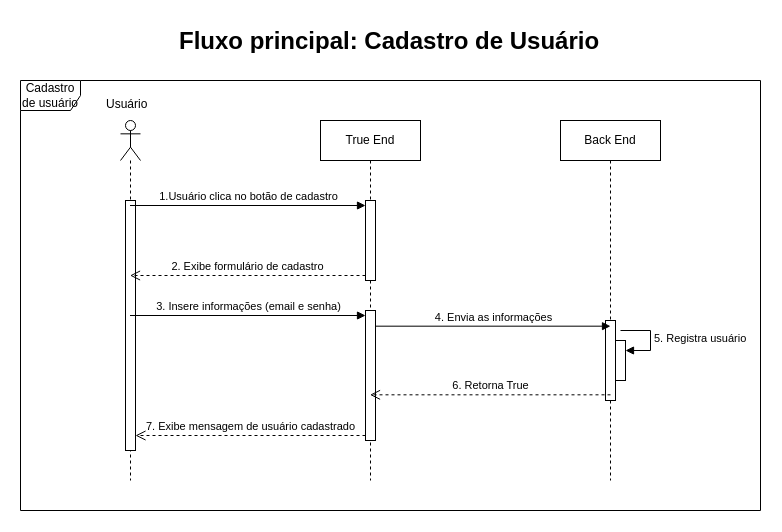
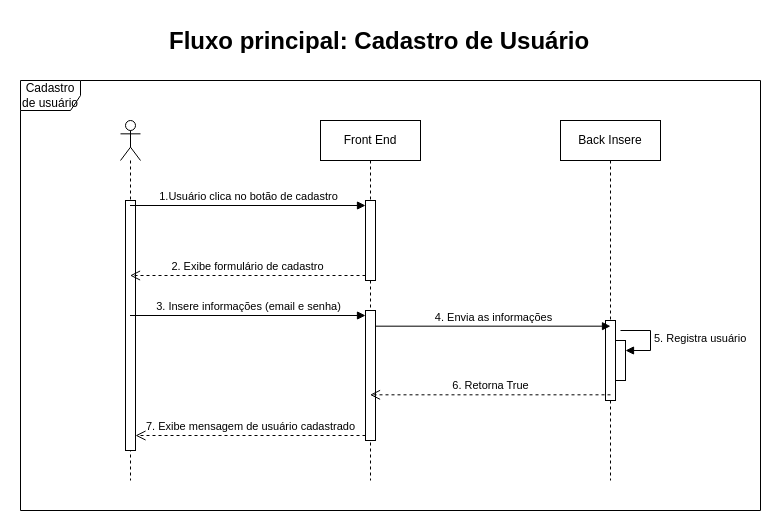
(407, 36) -> (397, 36)
(136, 106) -> none
(371, 141) -> (371, 141)
(611, 141) -> (611, 141)
